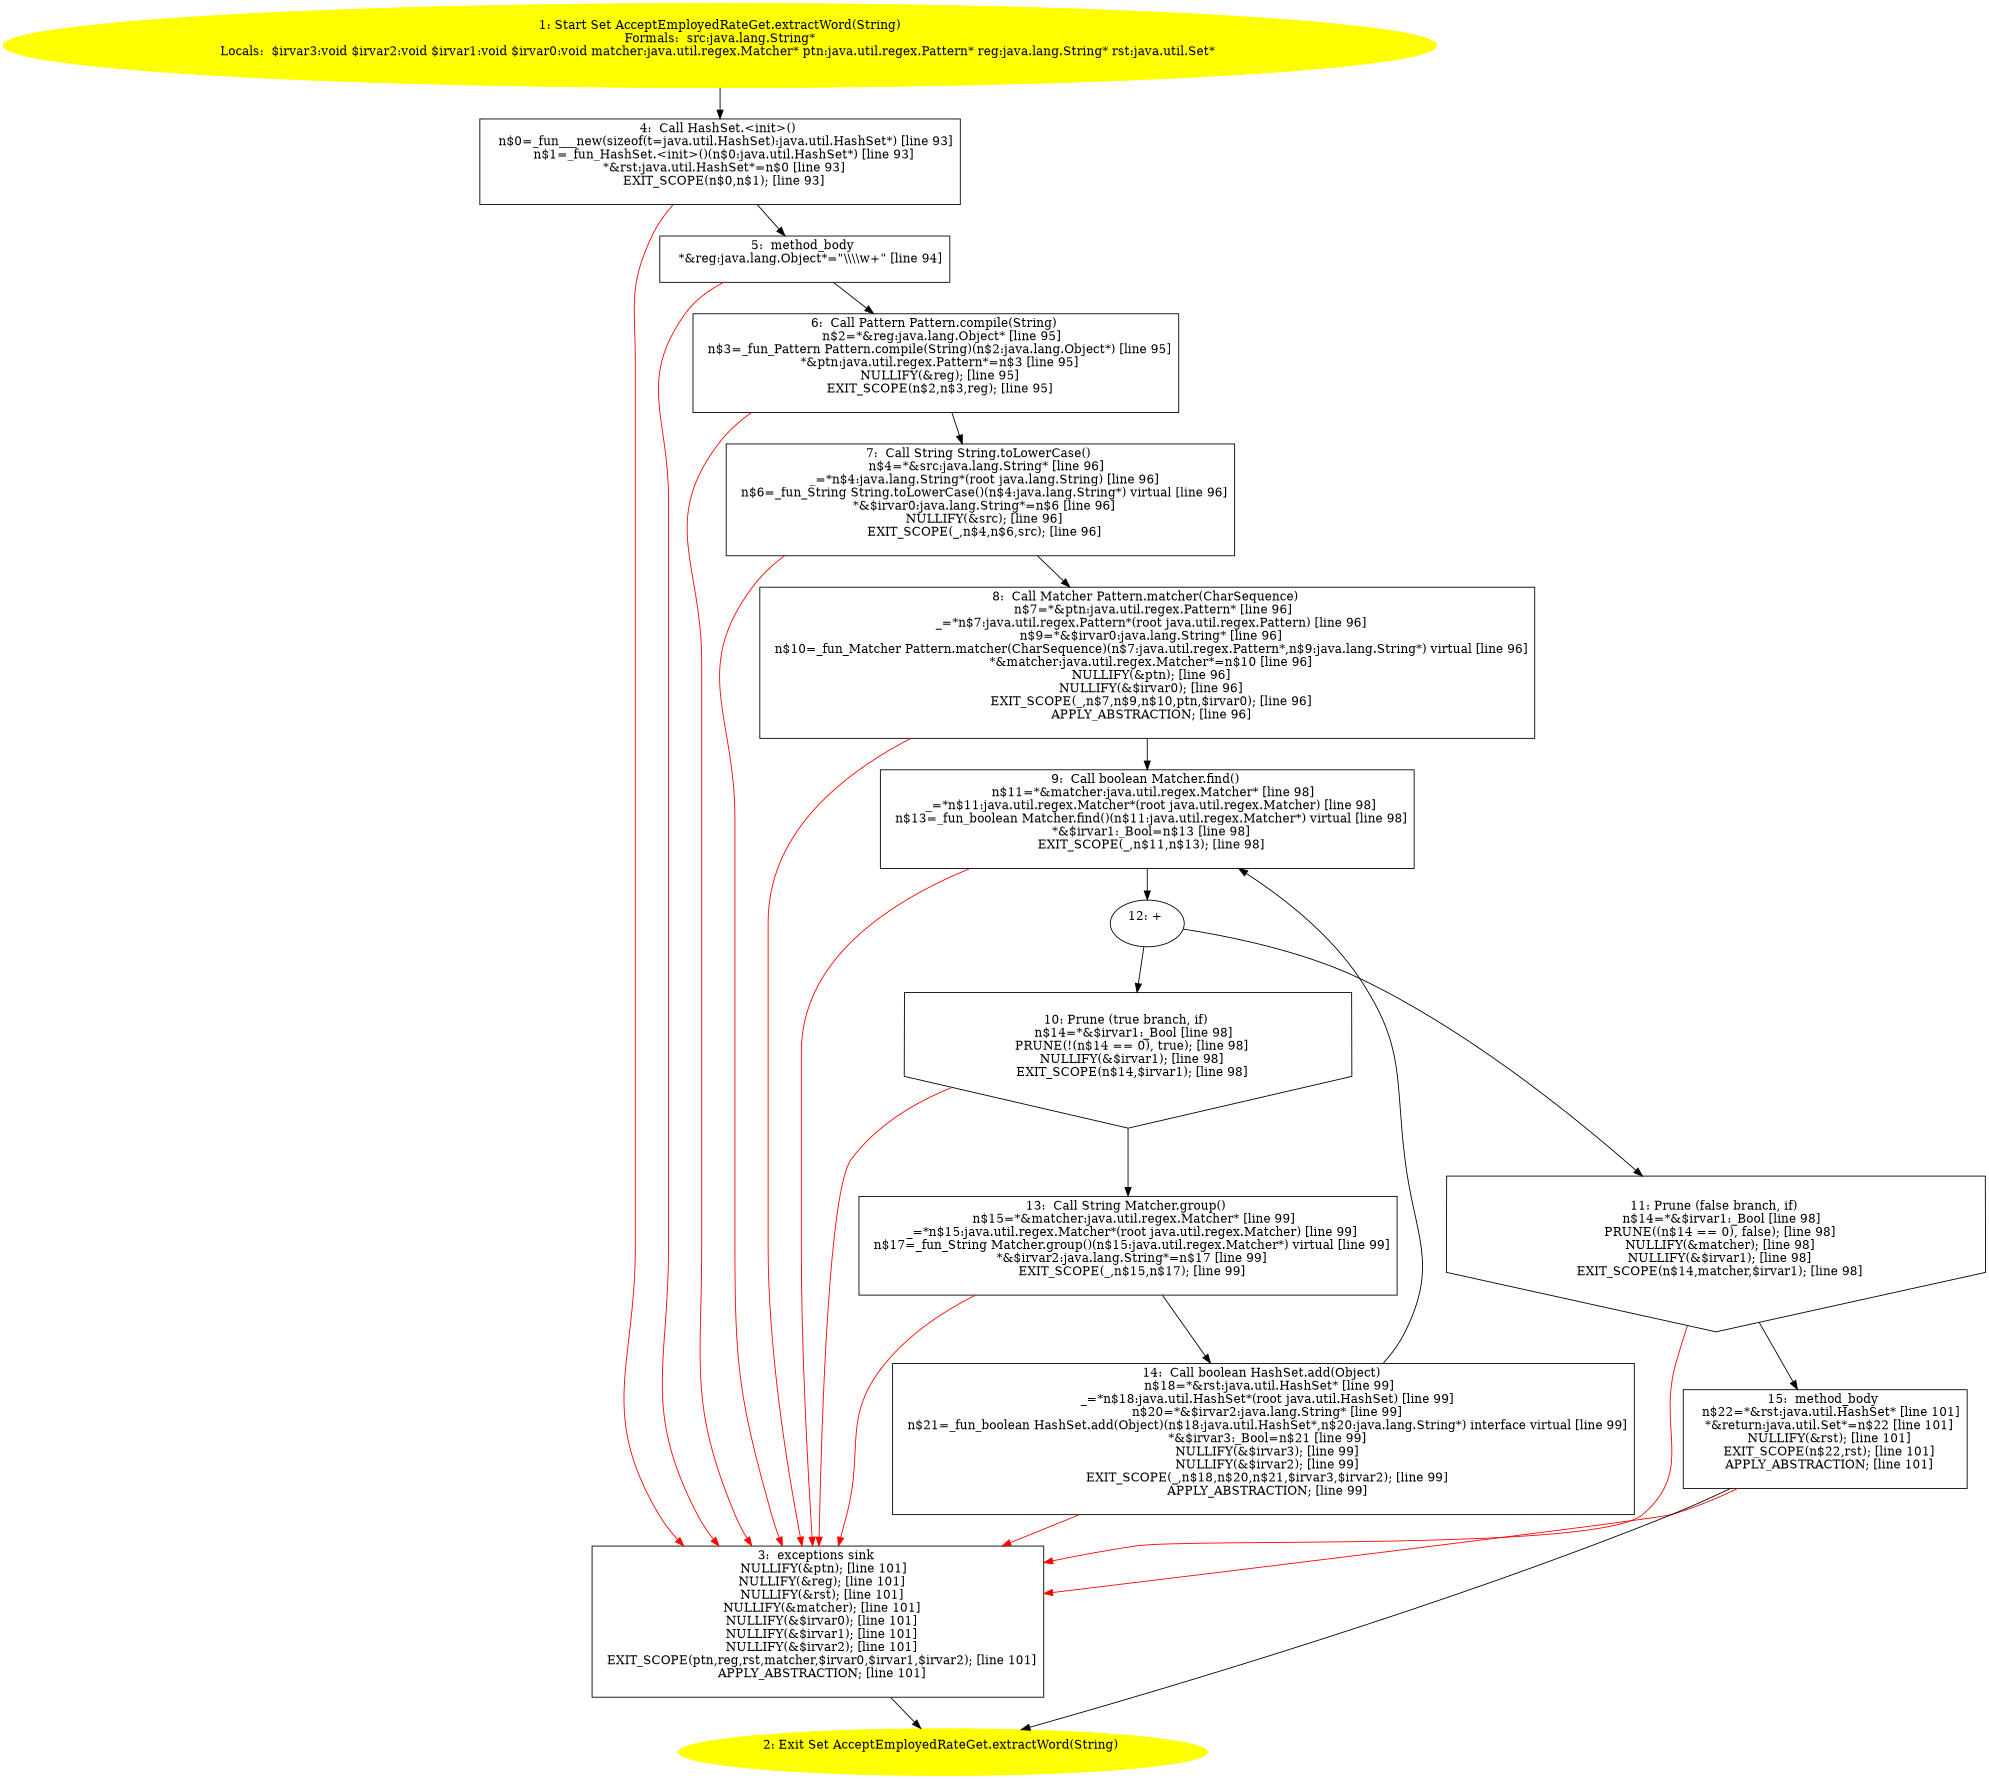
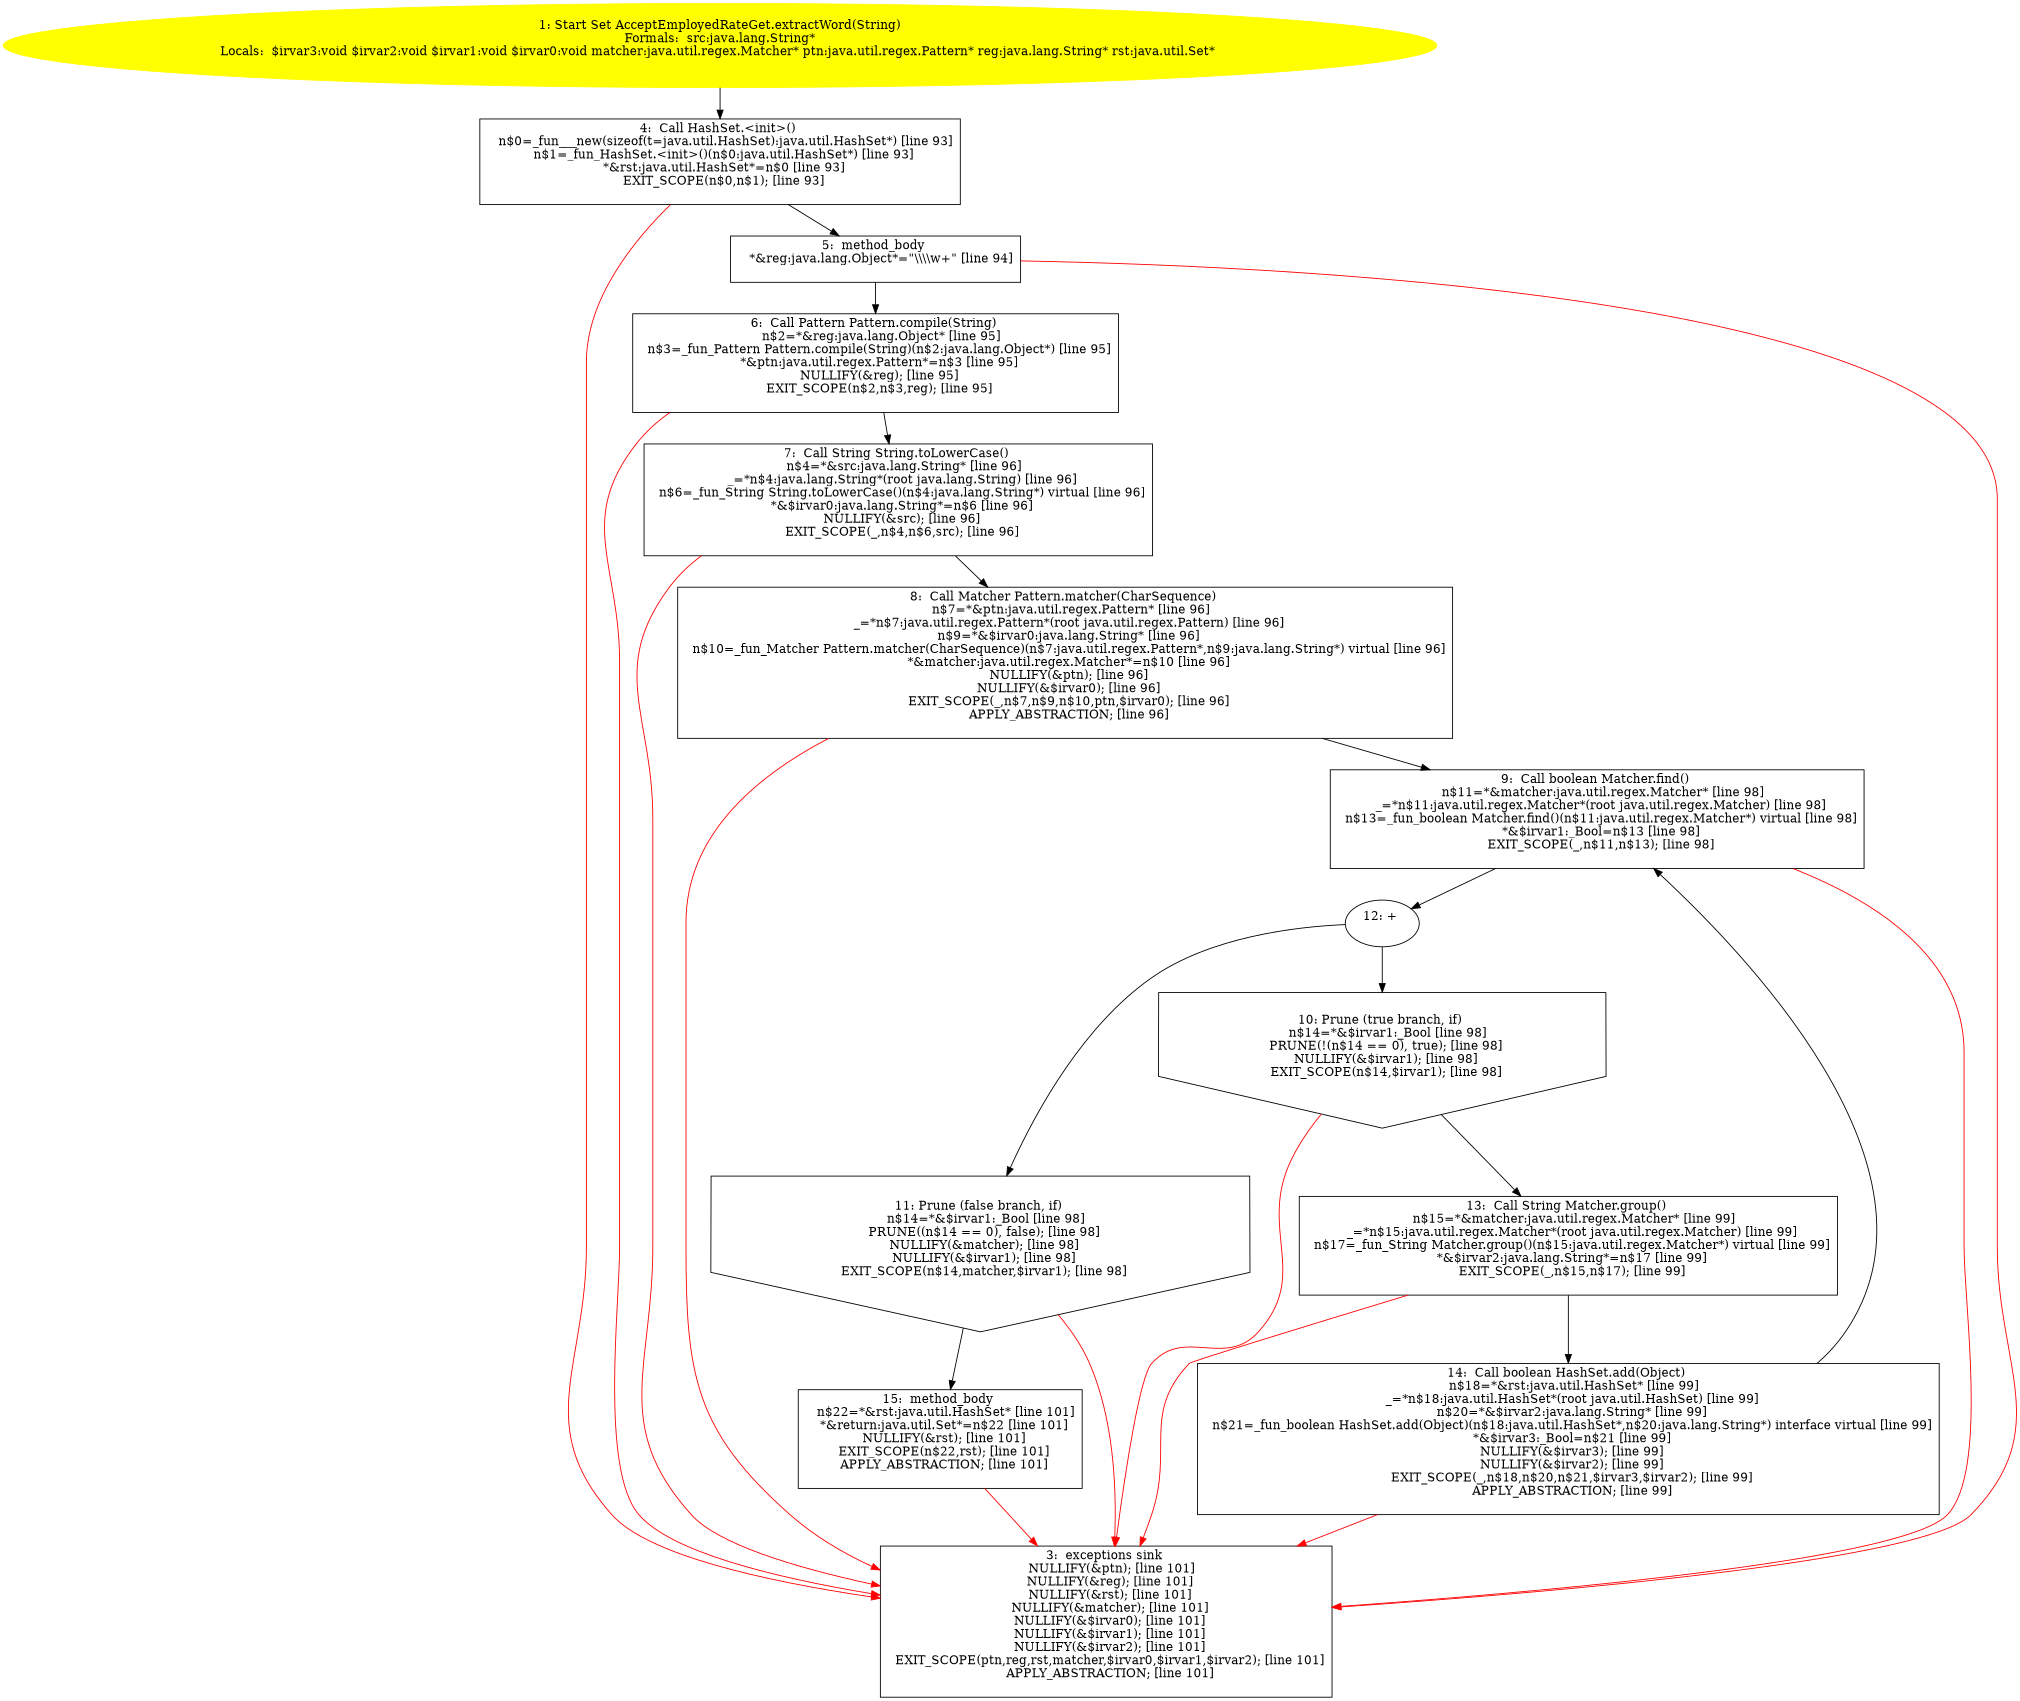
(943, 1752) -> none
